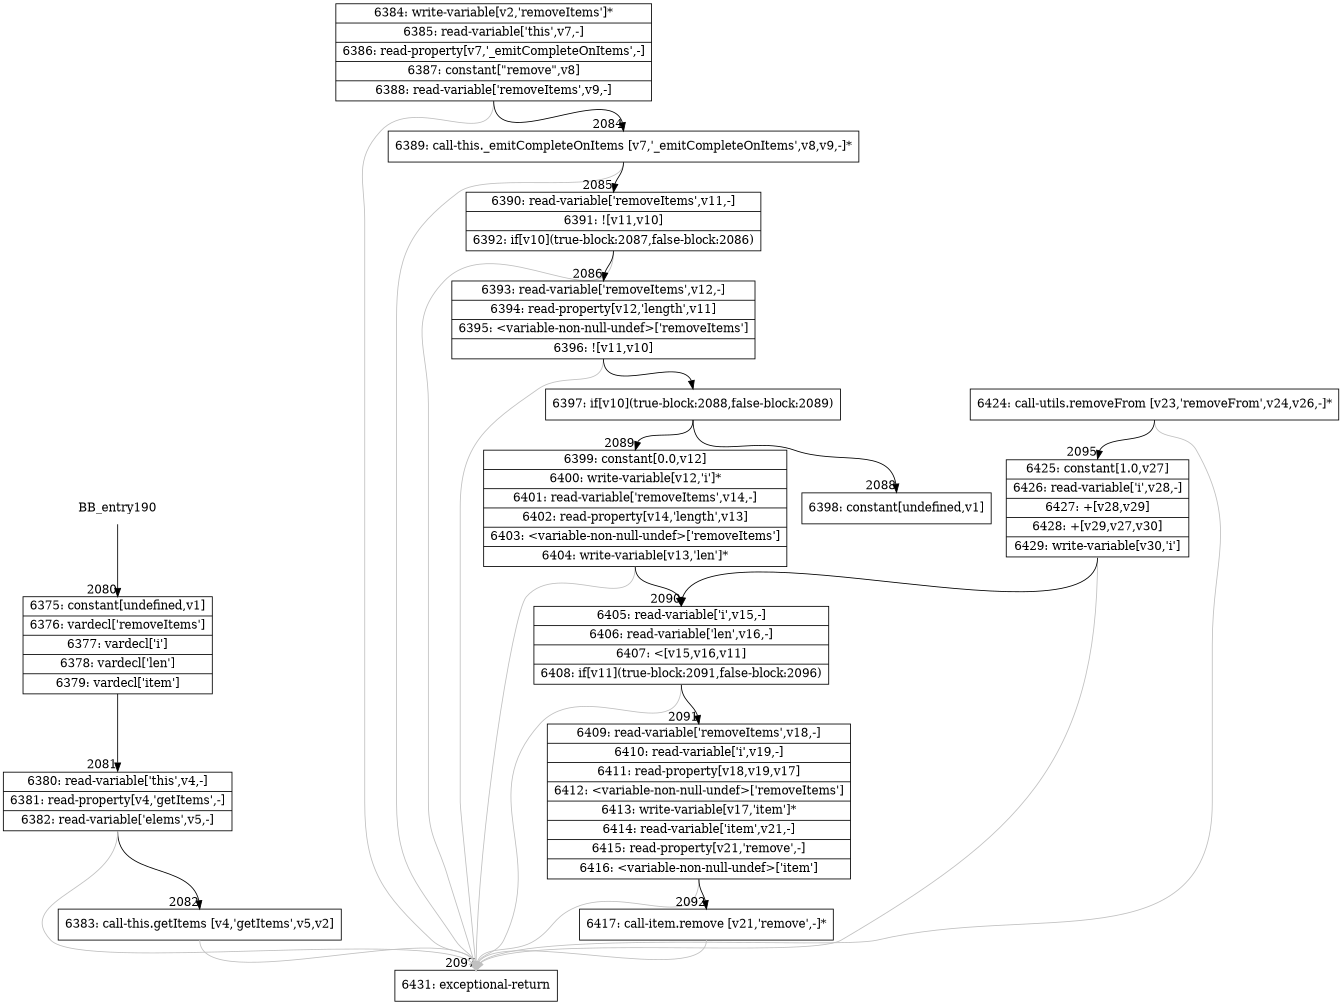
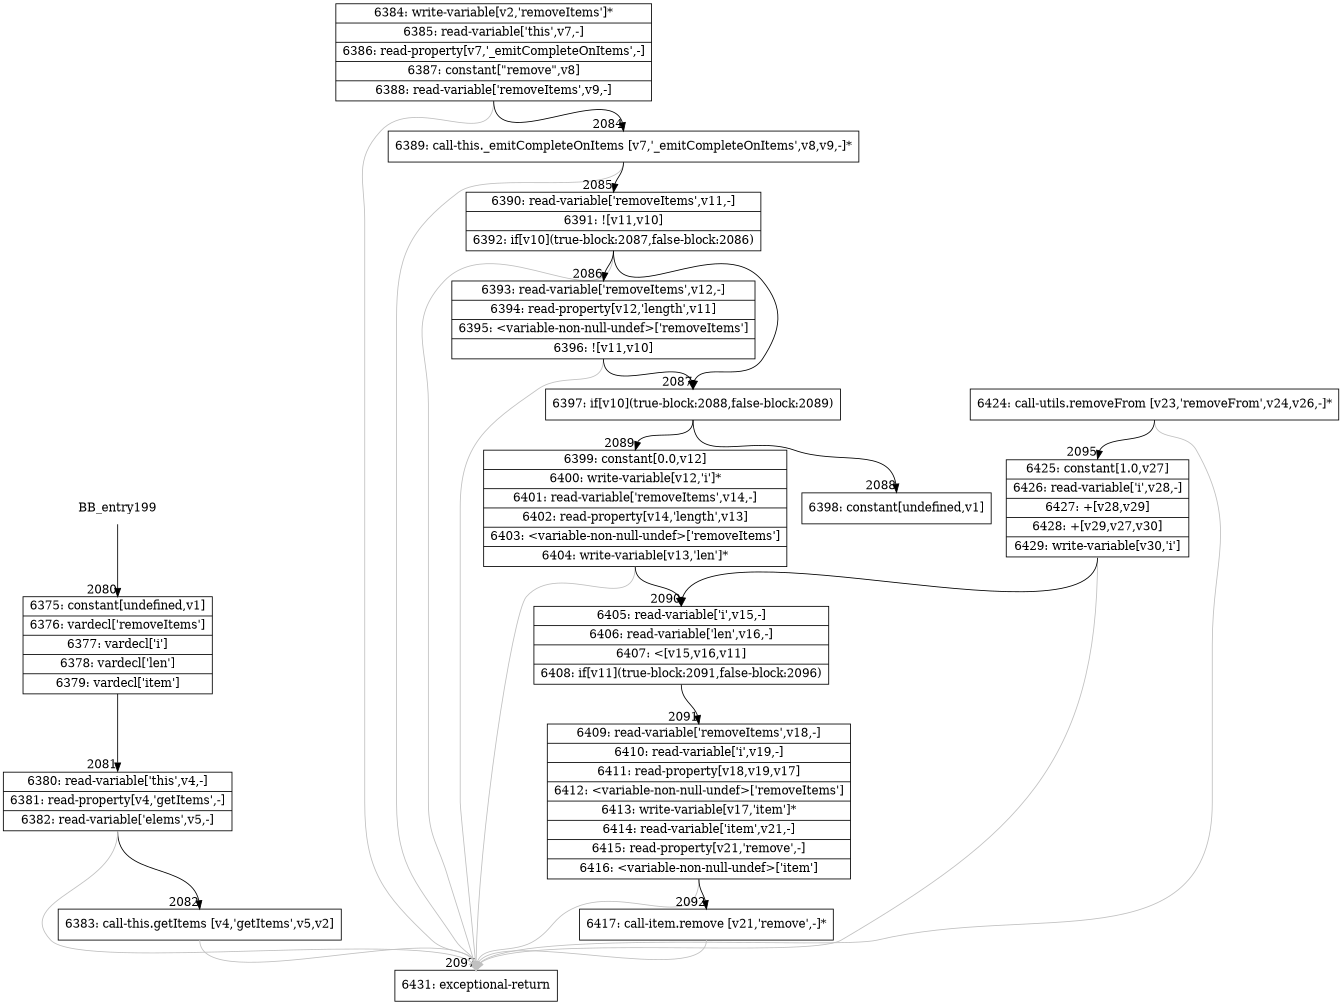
none -> (758, 278)
(118, 508) -> (118, 508)
(516, 765) -> none
